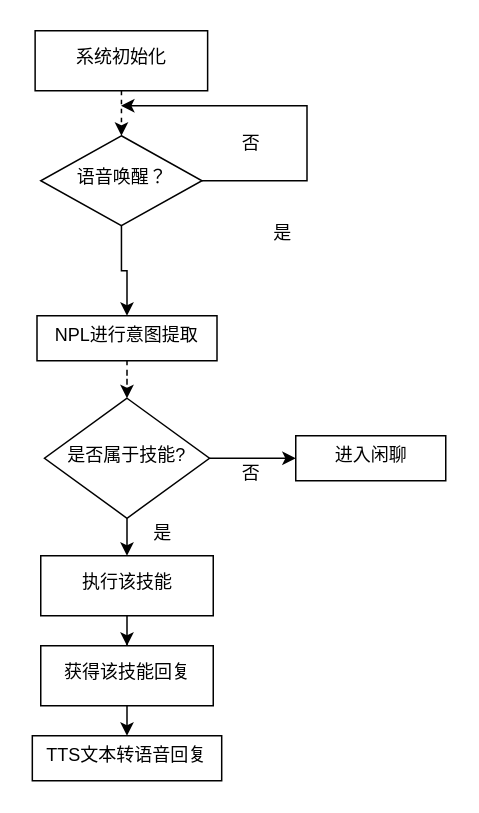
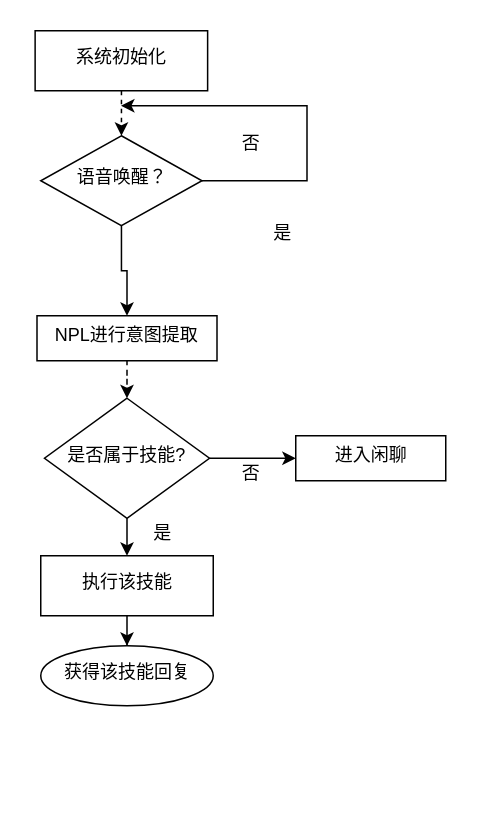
(127, 676) -> (127, 676)
(127, 716) -> none
(127, 758) -> none
